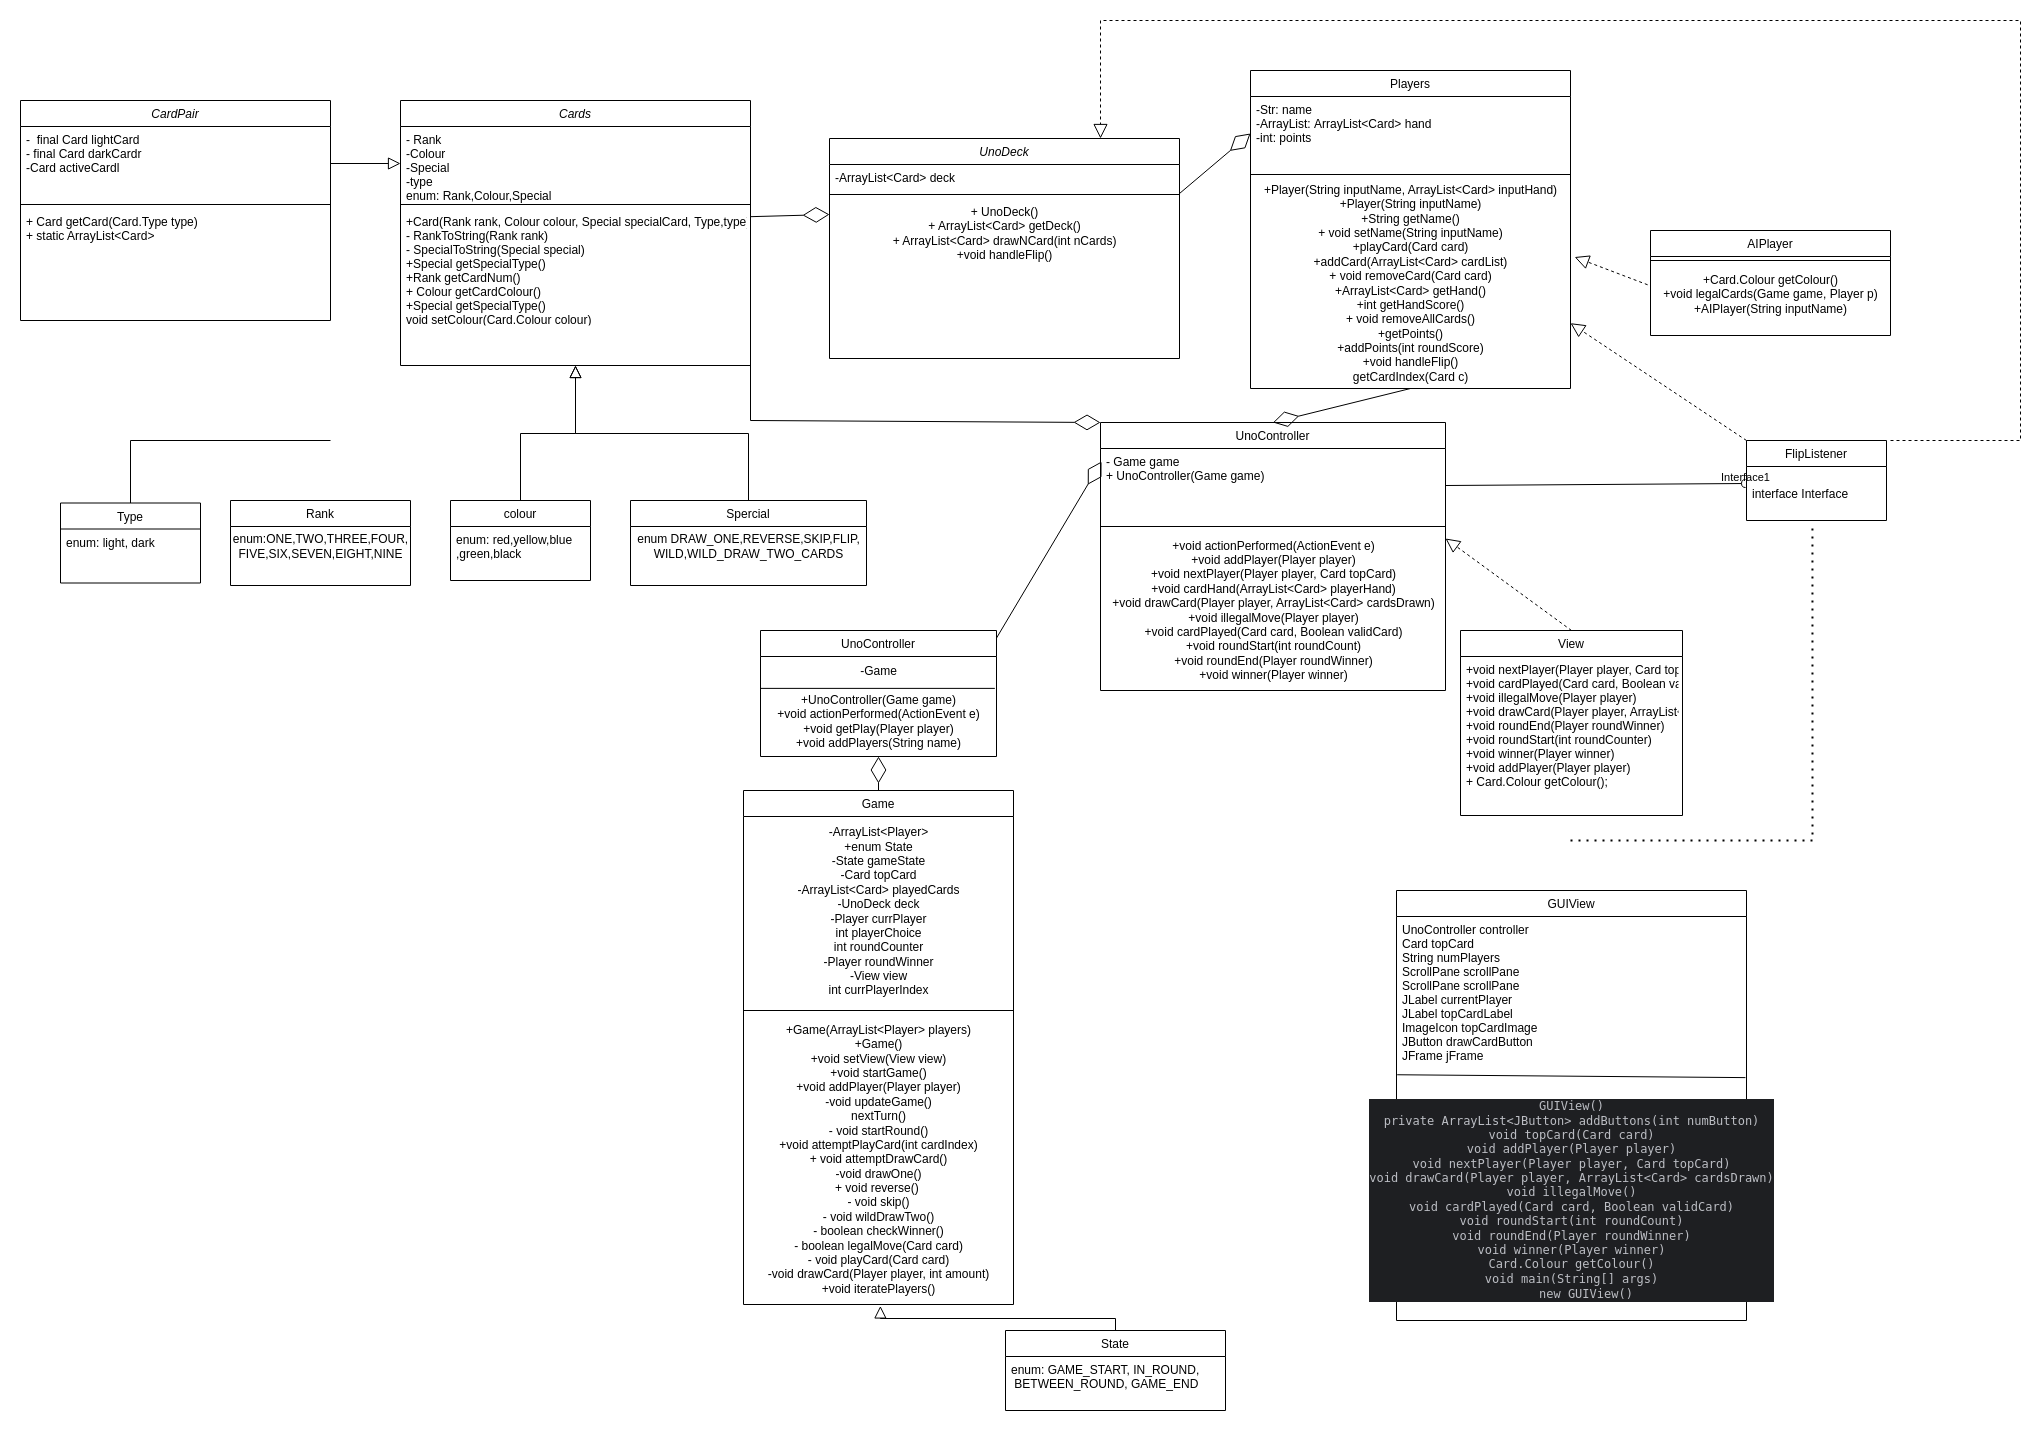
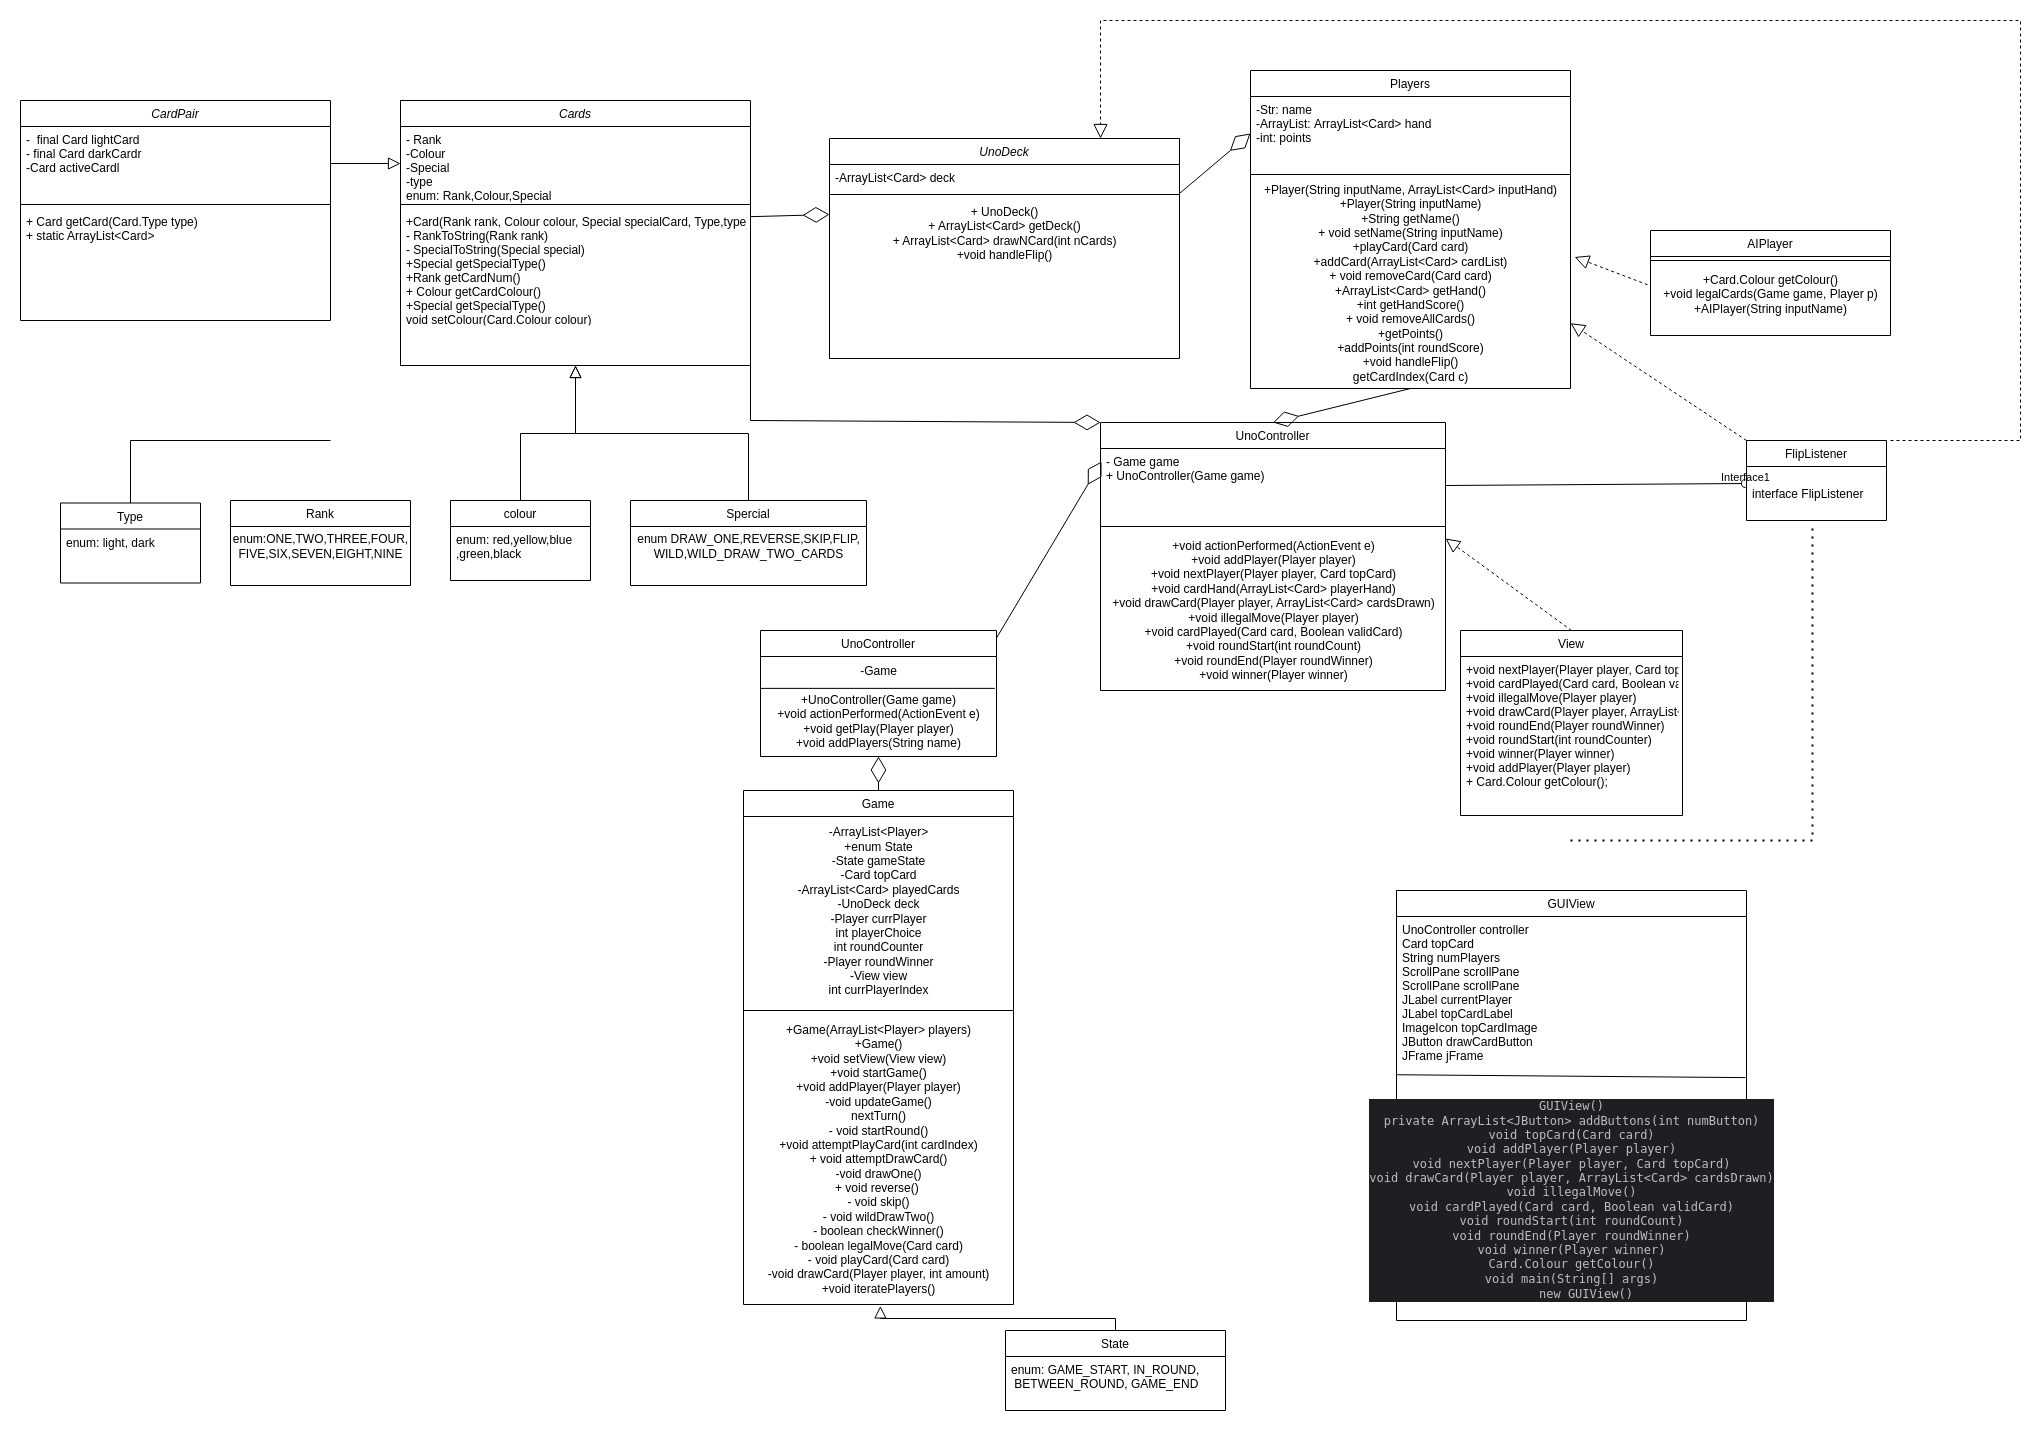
(1813, 494) -> (1818, 494)
